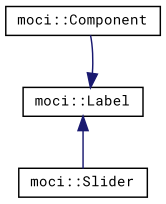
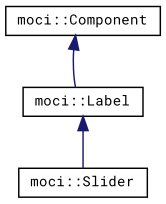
(93, 54) -> (73, 69)
